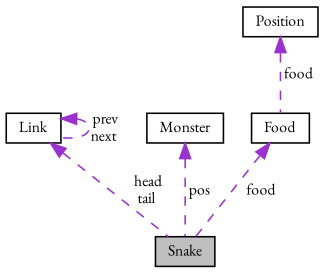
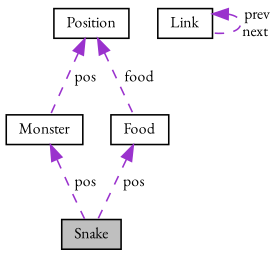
none -> (64, 84)
(260, 191) -> (132, 182)
(116, 195) -> none
